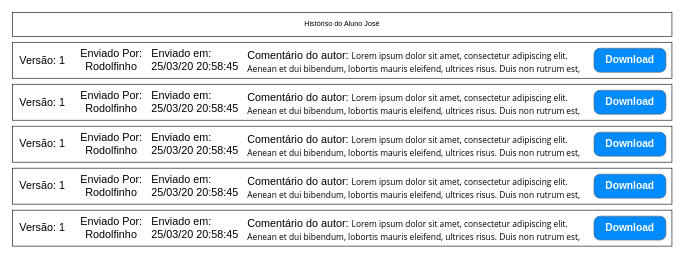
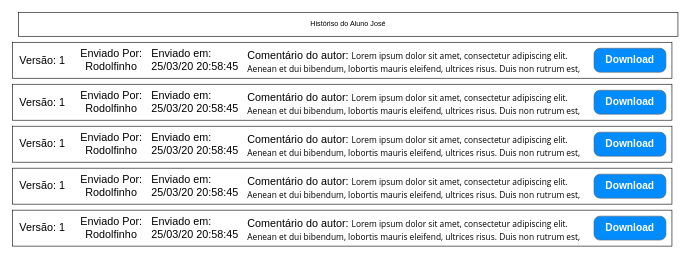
(342, 24) -> (348, 24)
